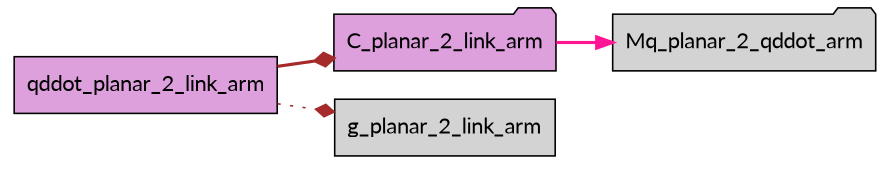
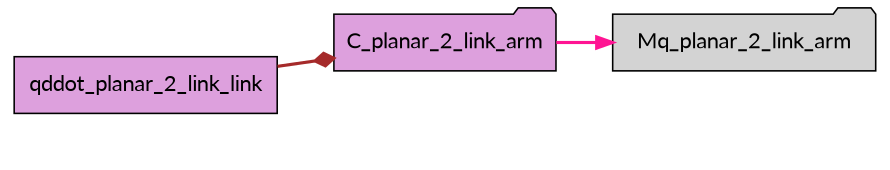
(744, 43) -> (744, 43)
(146, 85) -> (146, 85)
(445, 128) -> none
